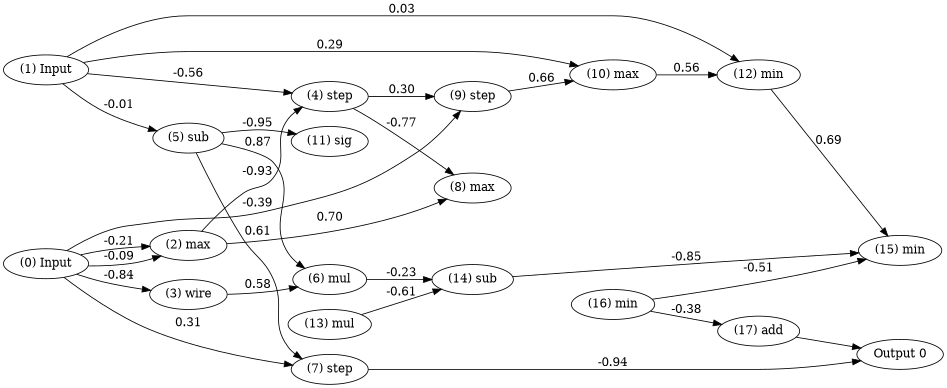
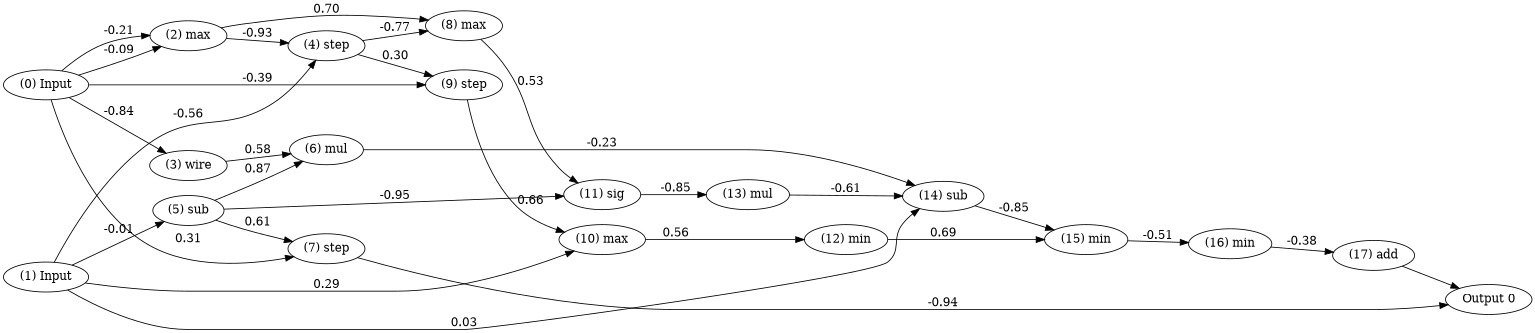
(400, 16) -> (505, 325)
none -> (526, 109)
none -> (669, 195)
(756, 283) -> (1154, 242)
